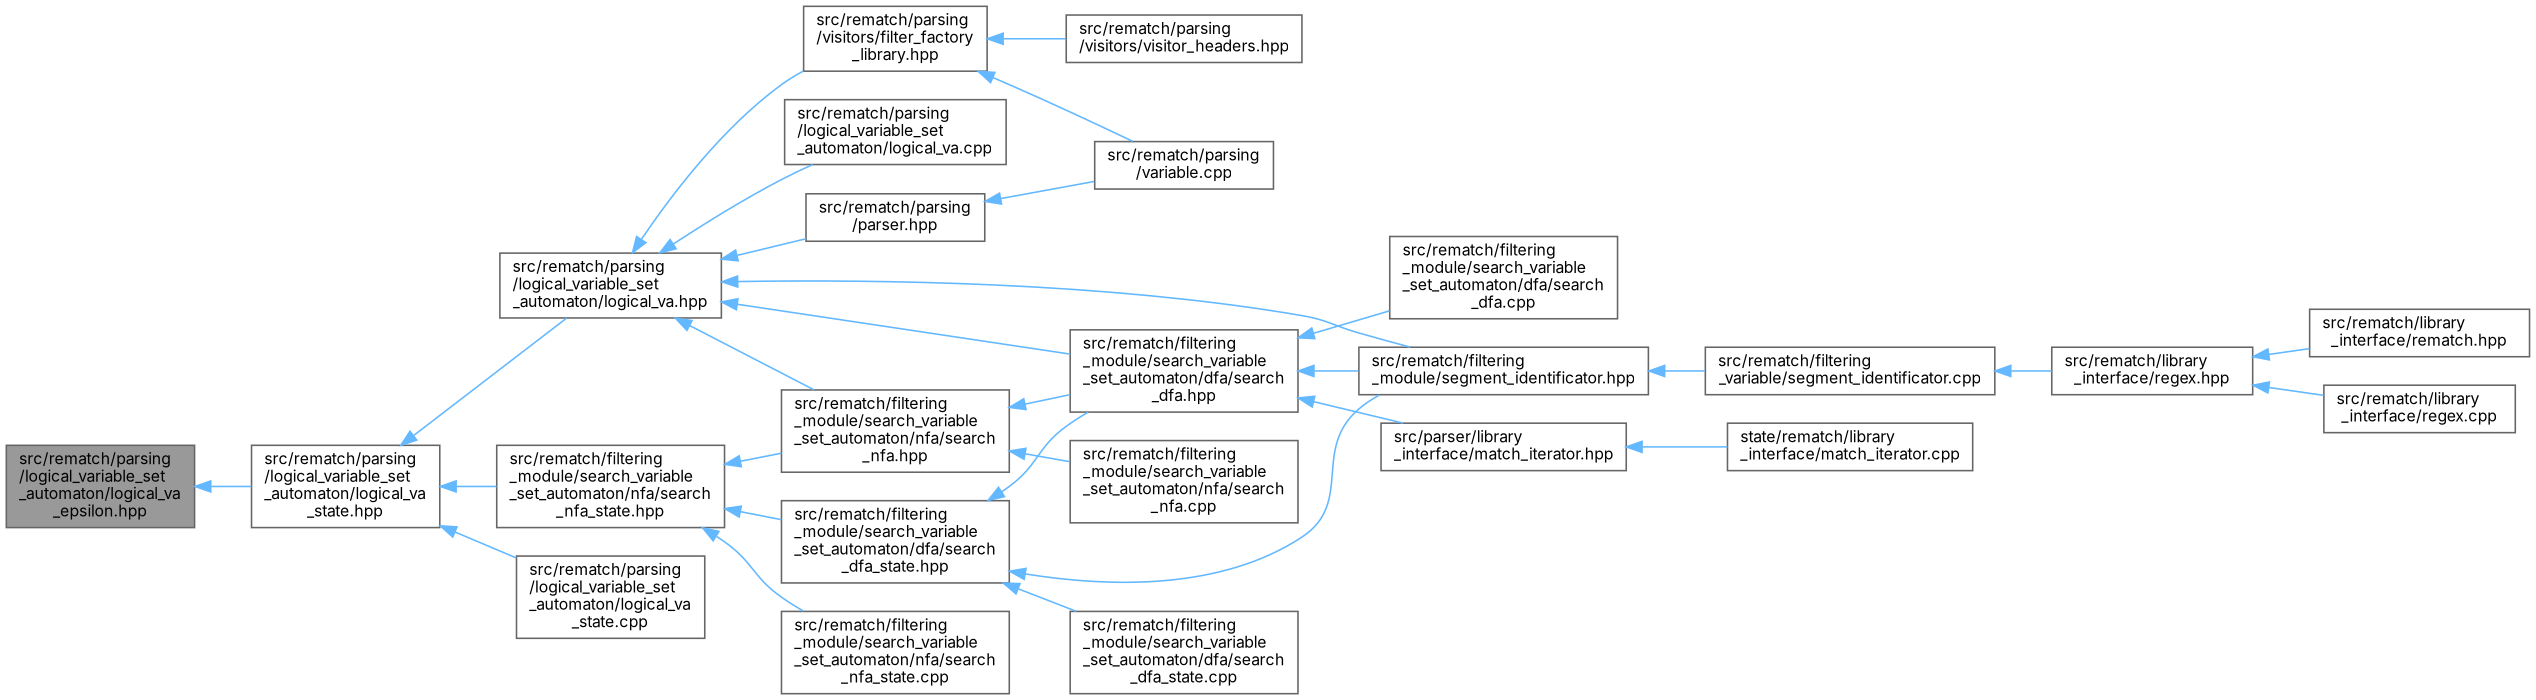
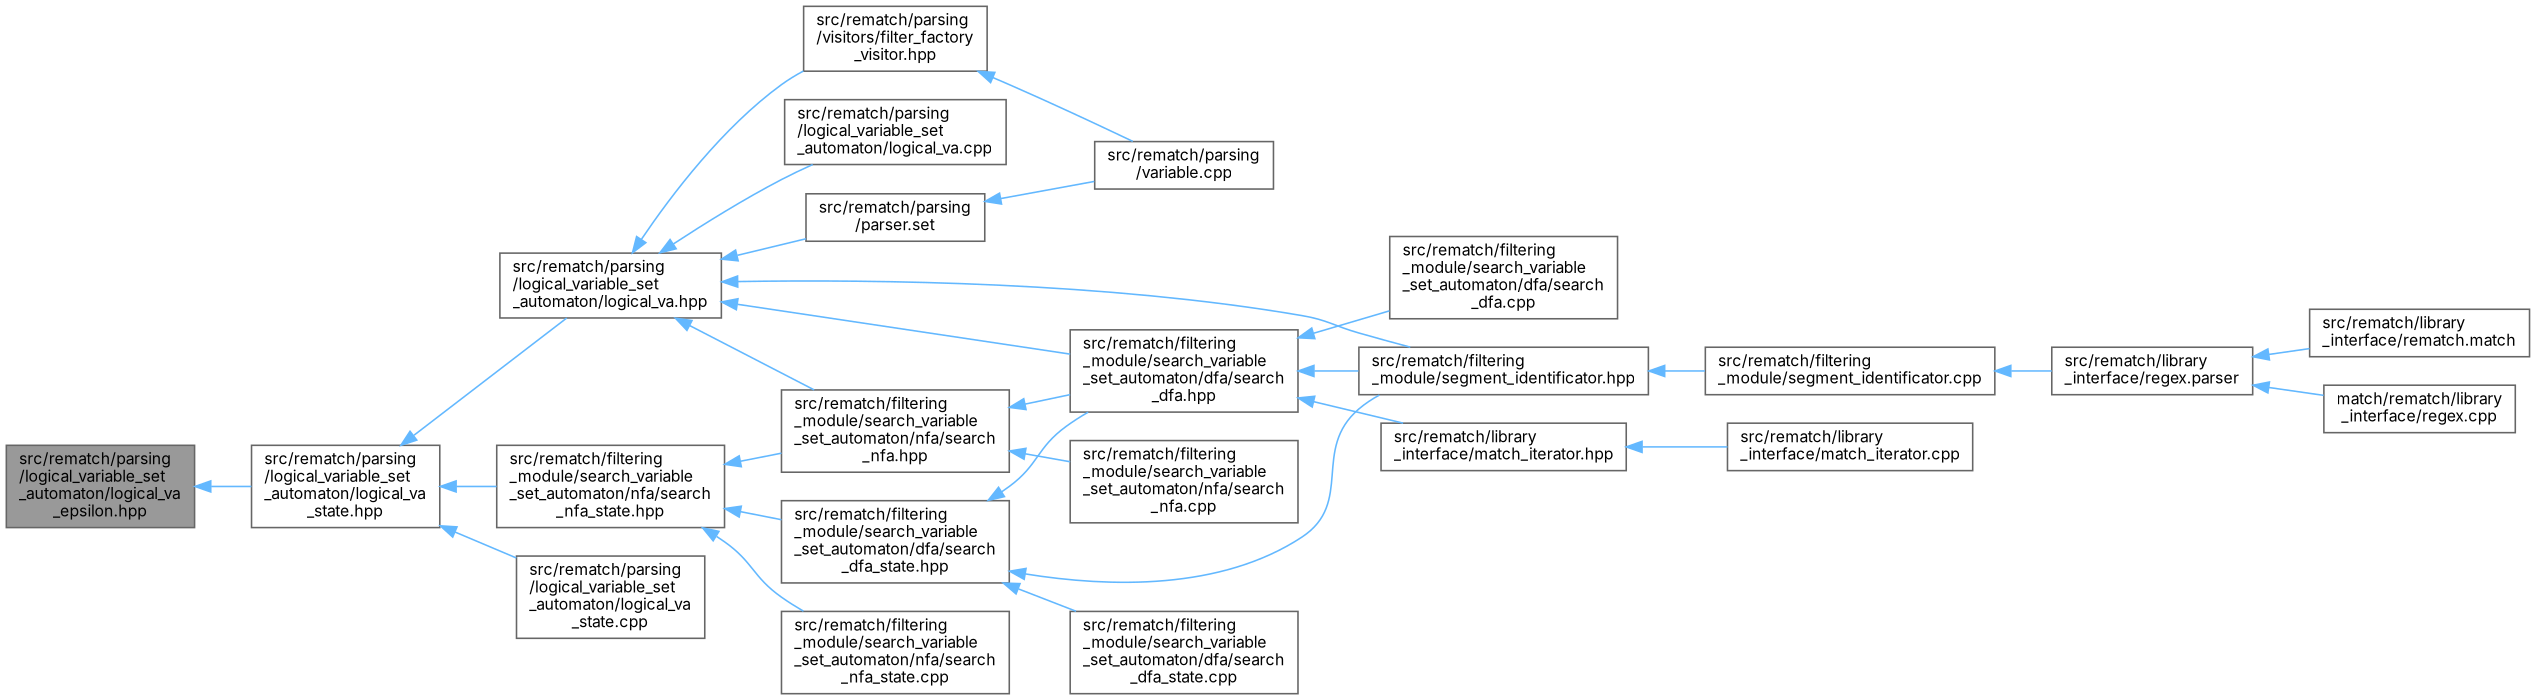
(895, 39) -> (895, 39)
(1184, 39) -> none
(895, 218) -> (895, 218)
(2420, 333) -> (2420, 333)
(1850, 371) -> (1850, 371)
(2152, 371) -> (2152, 371)
(2420, 409) -> (2420, 409)
(1504, 447) -> (1504, 447)
(1850, 447) -> (1850, 447)
